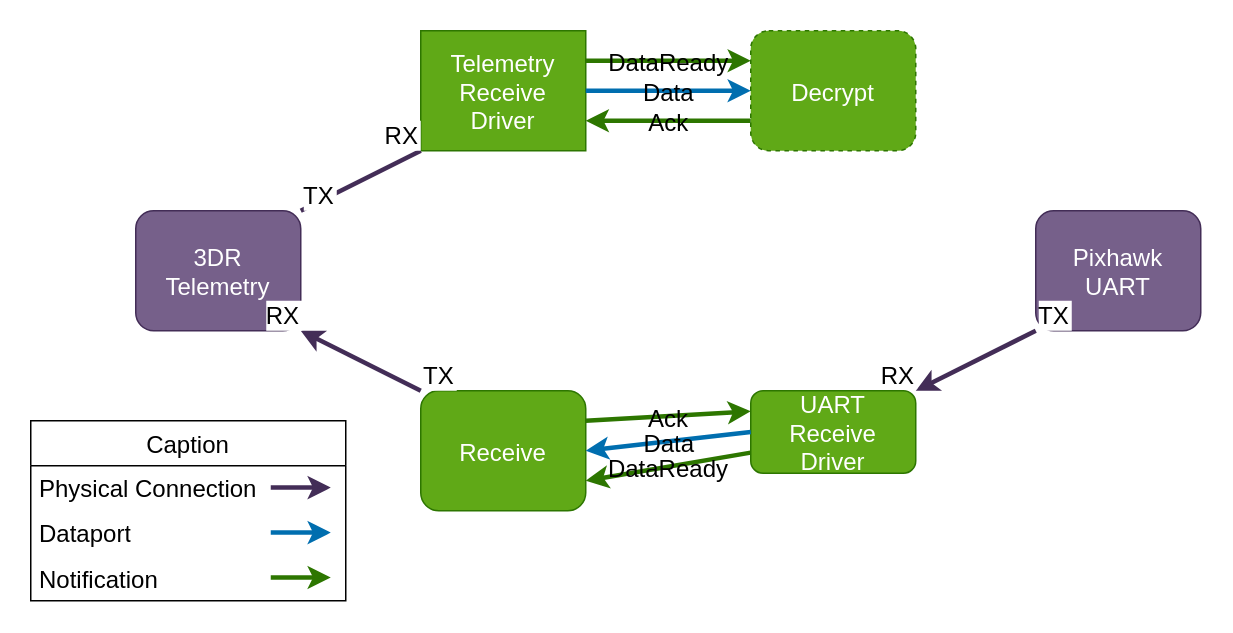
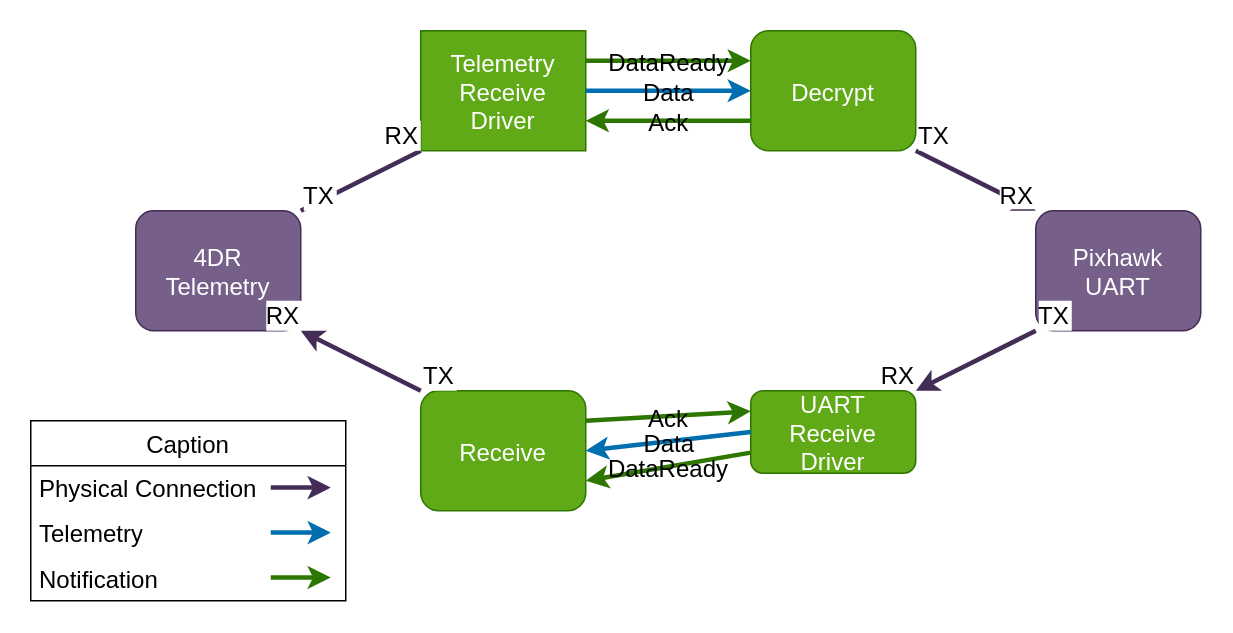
(833, 91) -> (833, 91)
none -> (969, 177)
(218, 258) -> (218, 258)
(80, 533) -> (83, 533)
